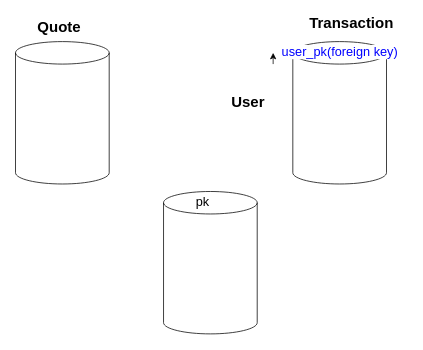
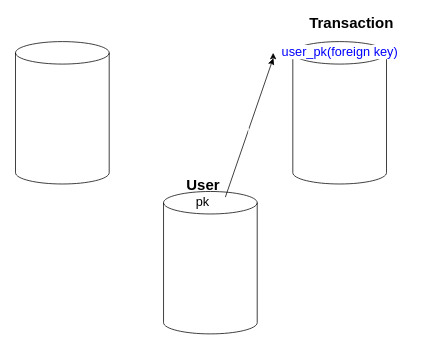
(59, 27) -> none
(248, 102) -> (203, 184)
none -> (248, 131)
